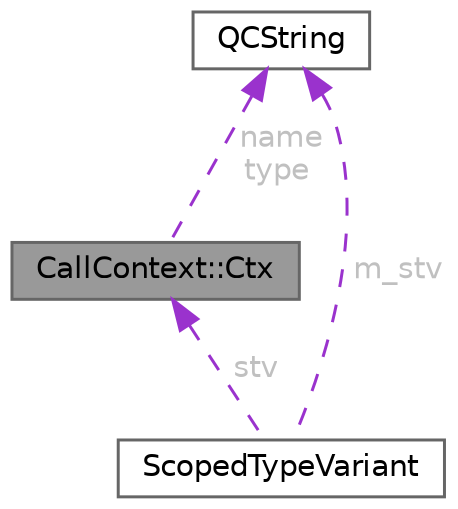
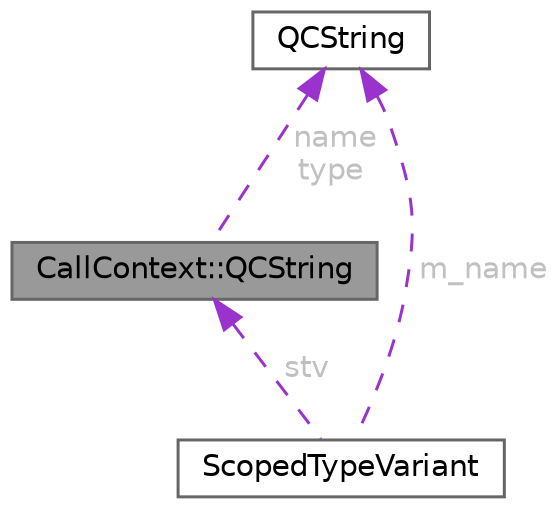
(156, 271) -> (195, 271)
(395, 271) -> (479, 271)
